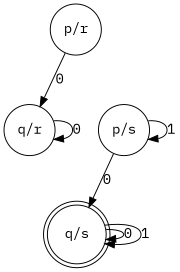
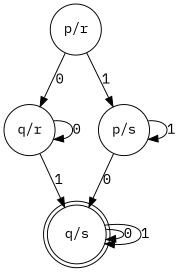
none -> (98, 75)
none -> (50, 176)
